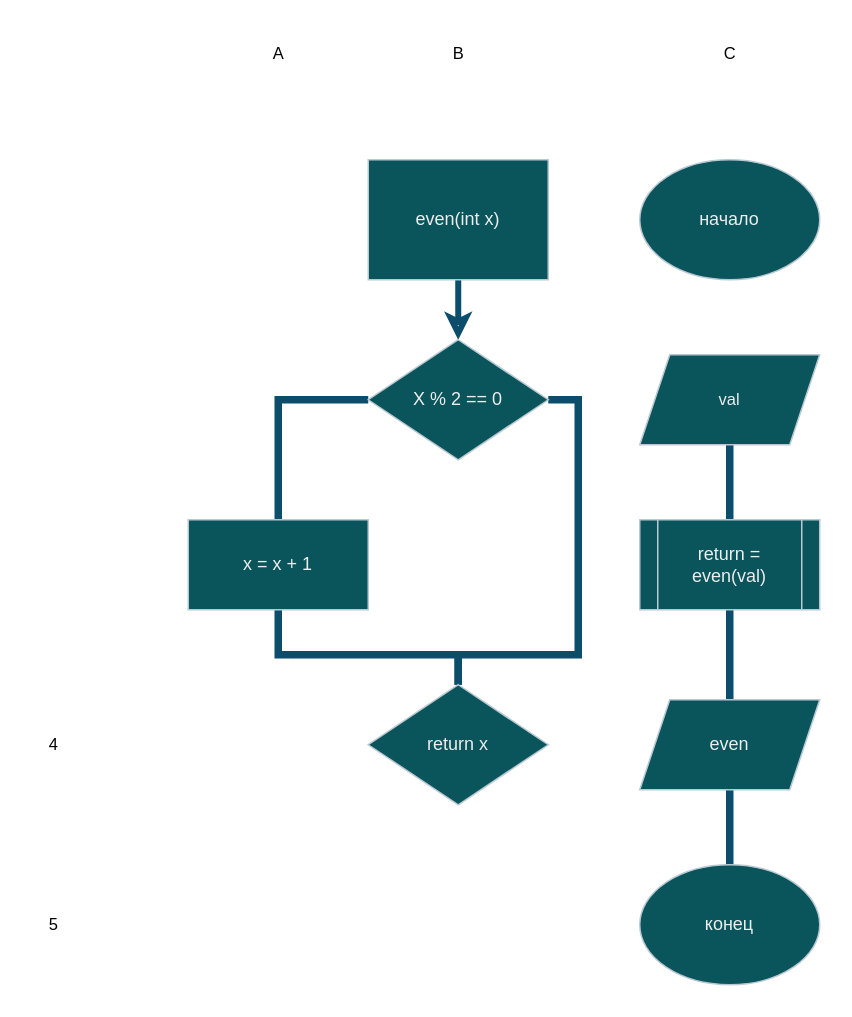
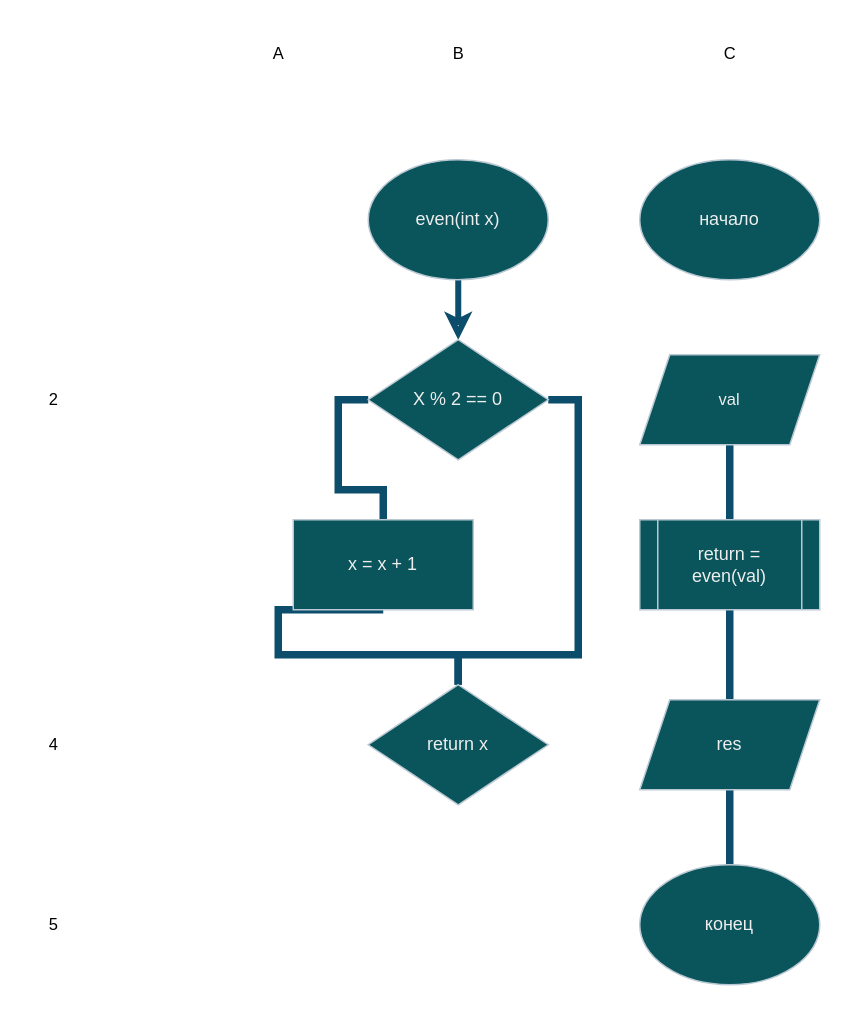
(458, 220) -> (458, 220)
none -> (53, 400)
(278, 565) -> (383, 565)
(730, 745) -> (730, 745)
